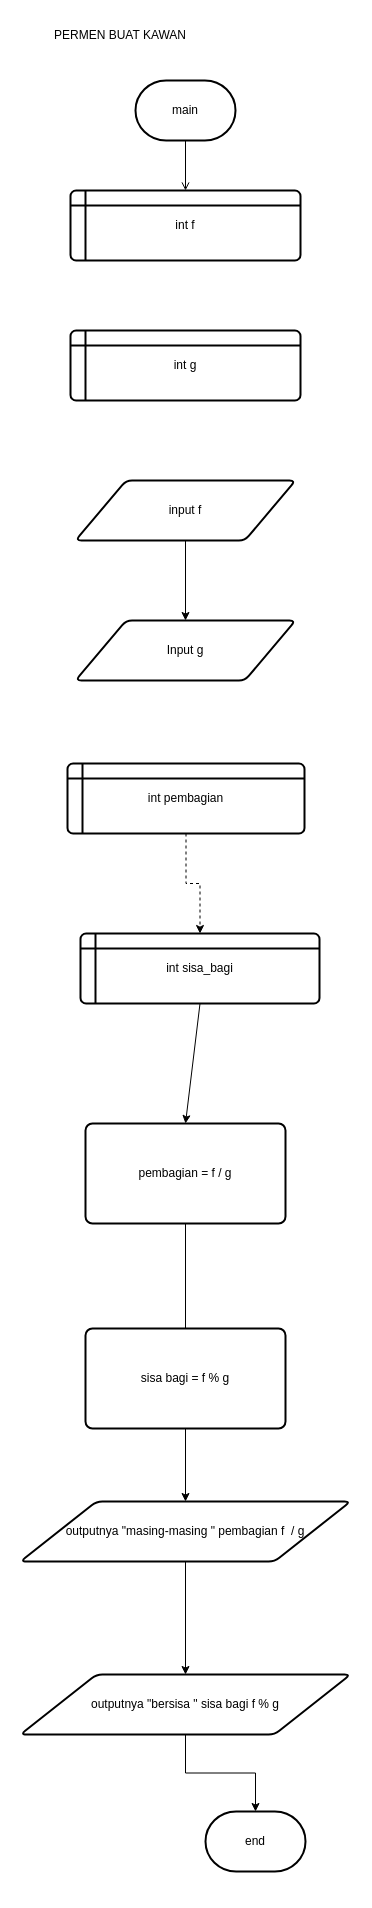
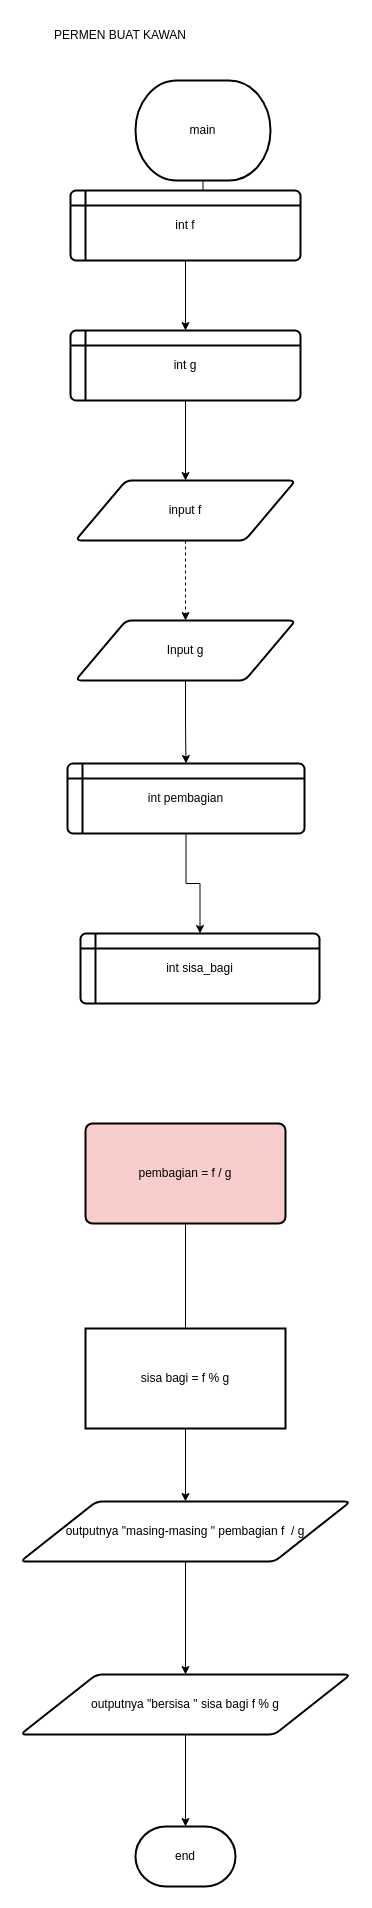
(186, 111) -> (203, 131)
none -> (186, 292)
none -> (186, 437)
(186, 578) -> (186, 578)
none -> (186, 719)
(190, 884) -> (190, 884)
(193, 1060) -> none
(186, 1174) -> (186, 1174)
(186, 1379) -> (186, 1379)
(256, 1842) -> (186, 1857)
